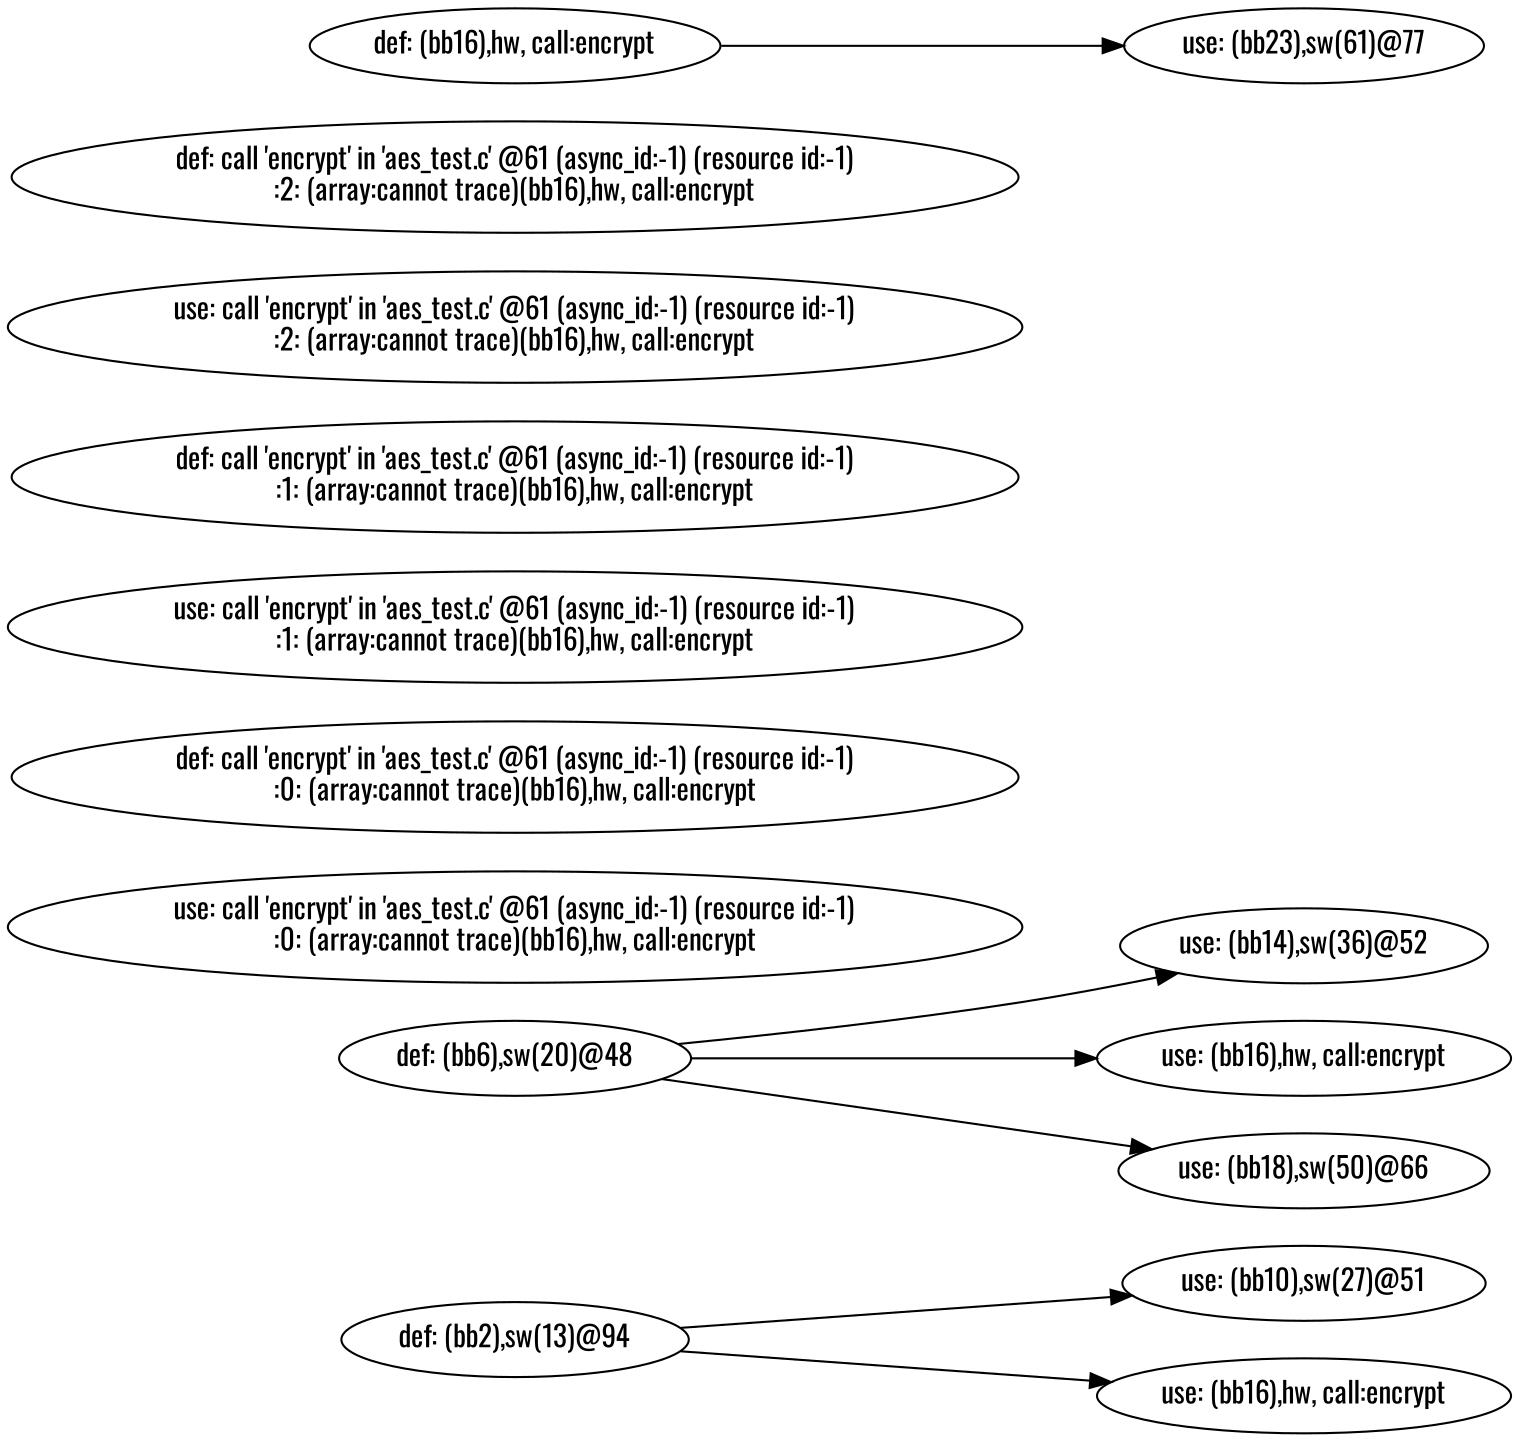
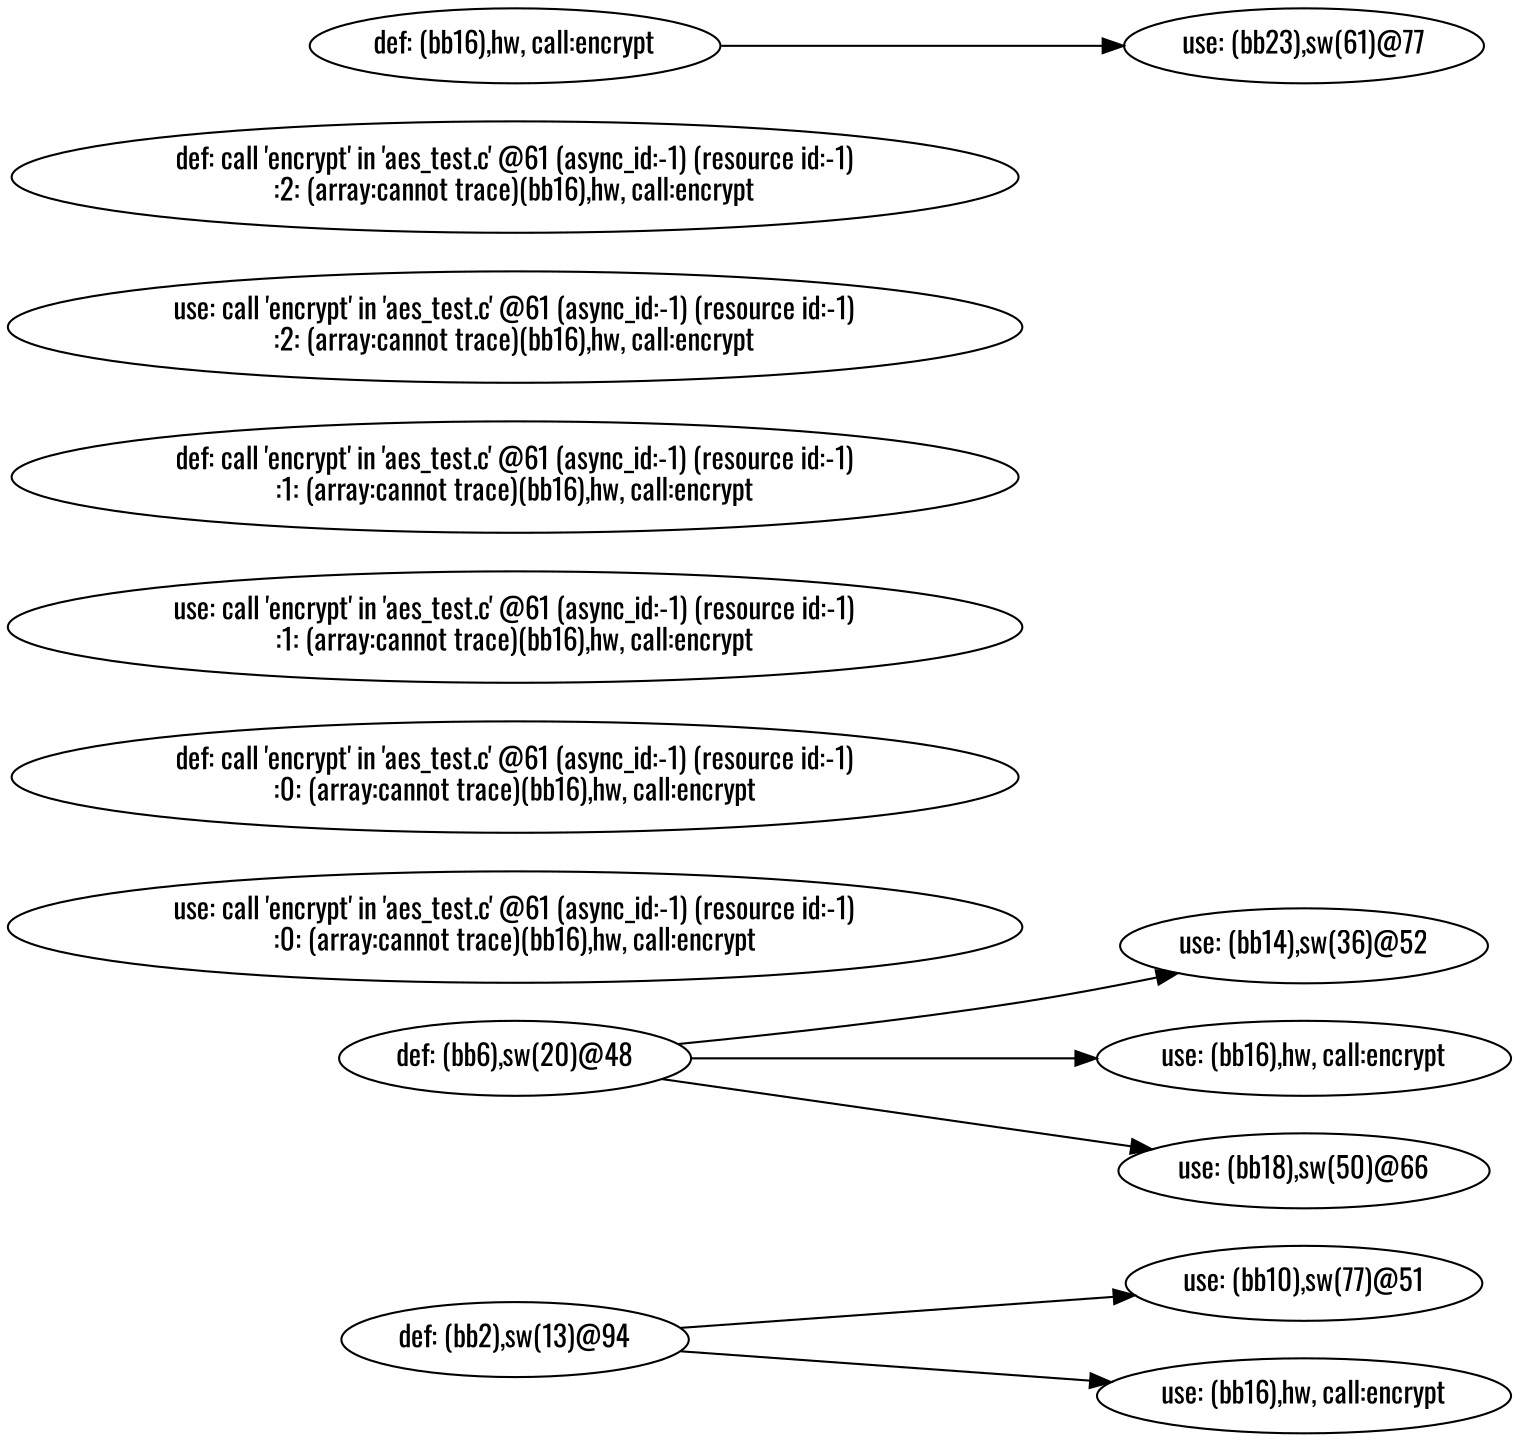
(1304, 1283) -> (1304, 1283)
